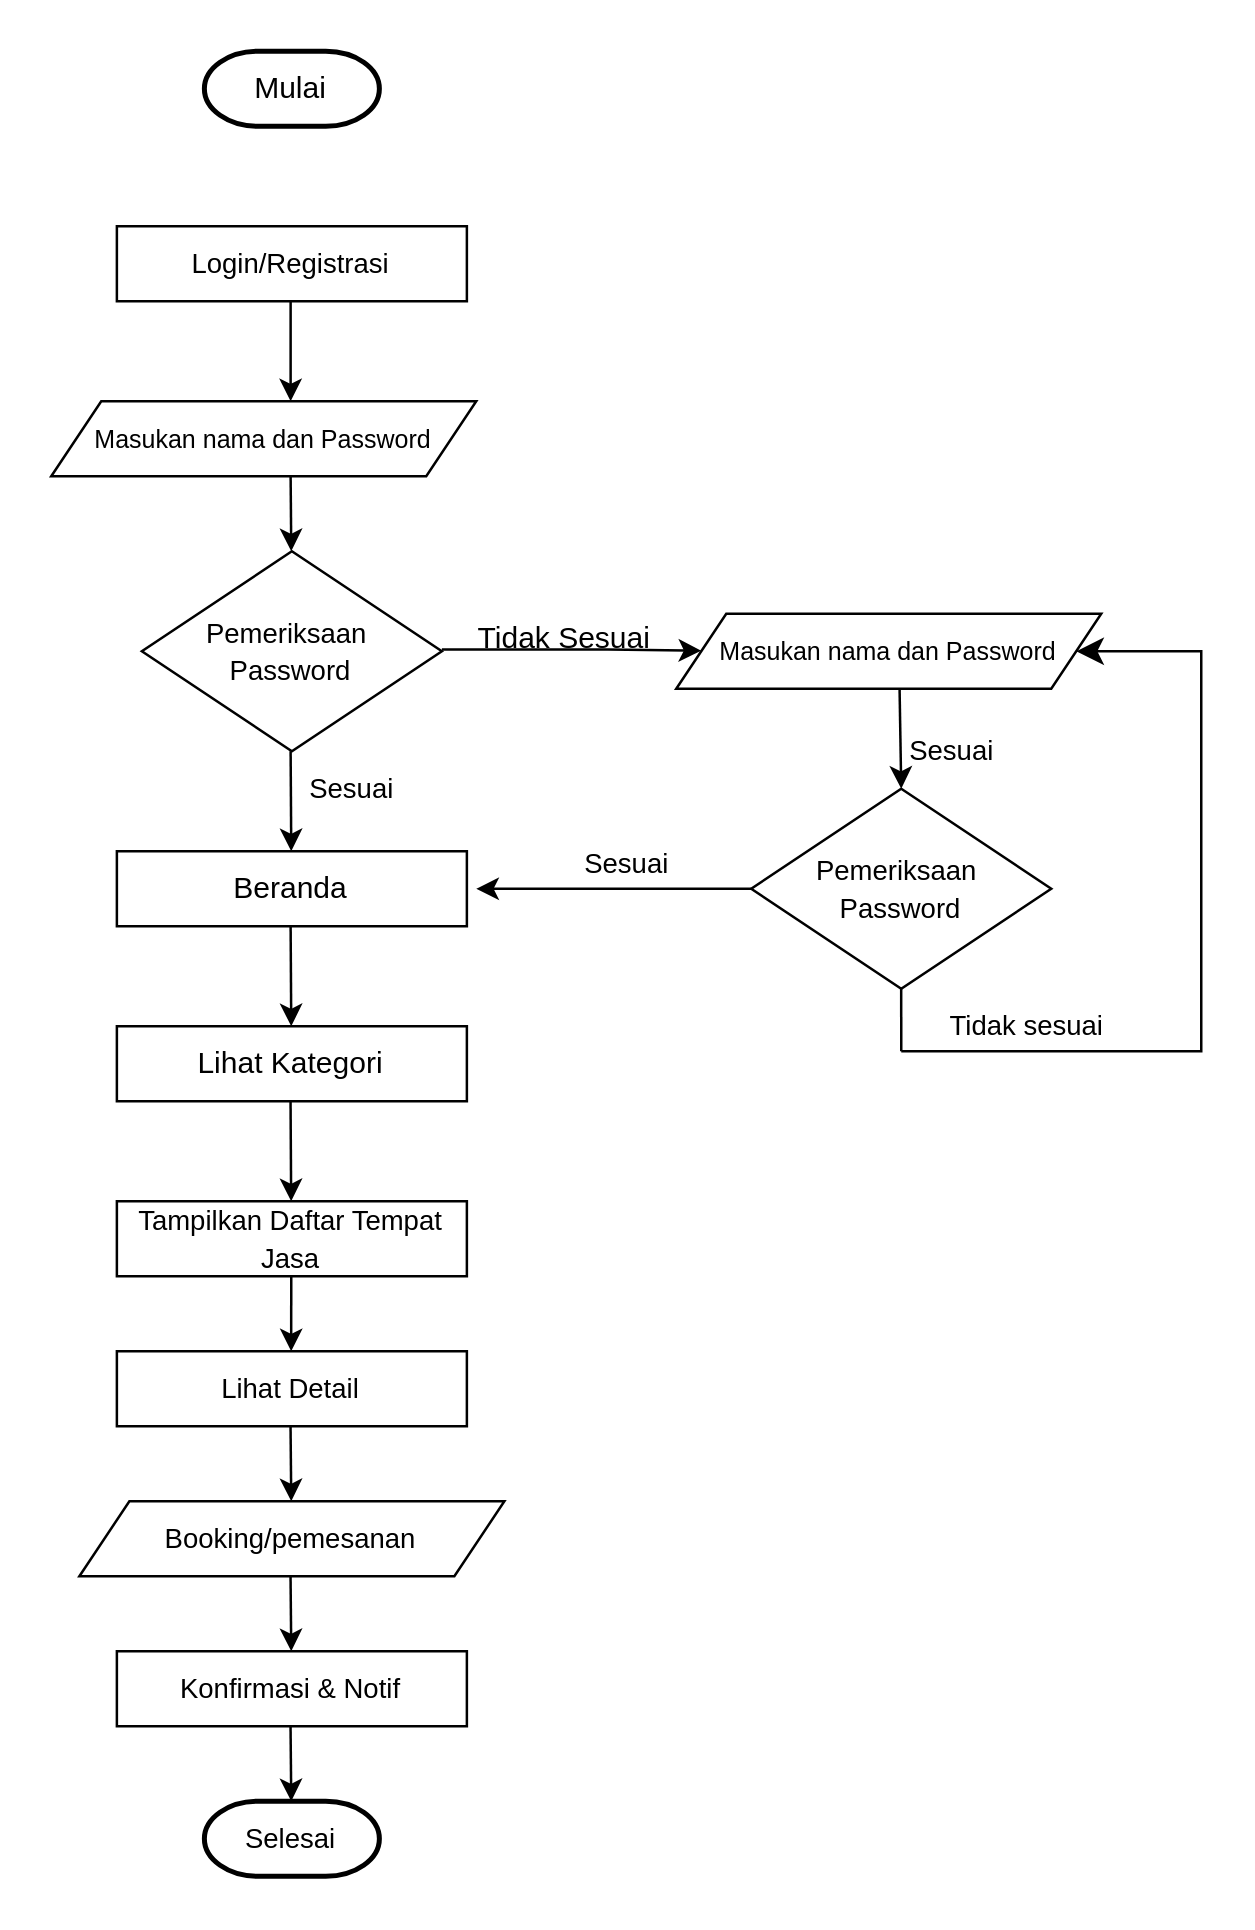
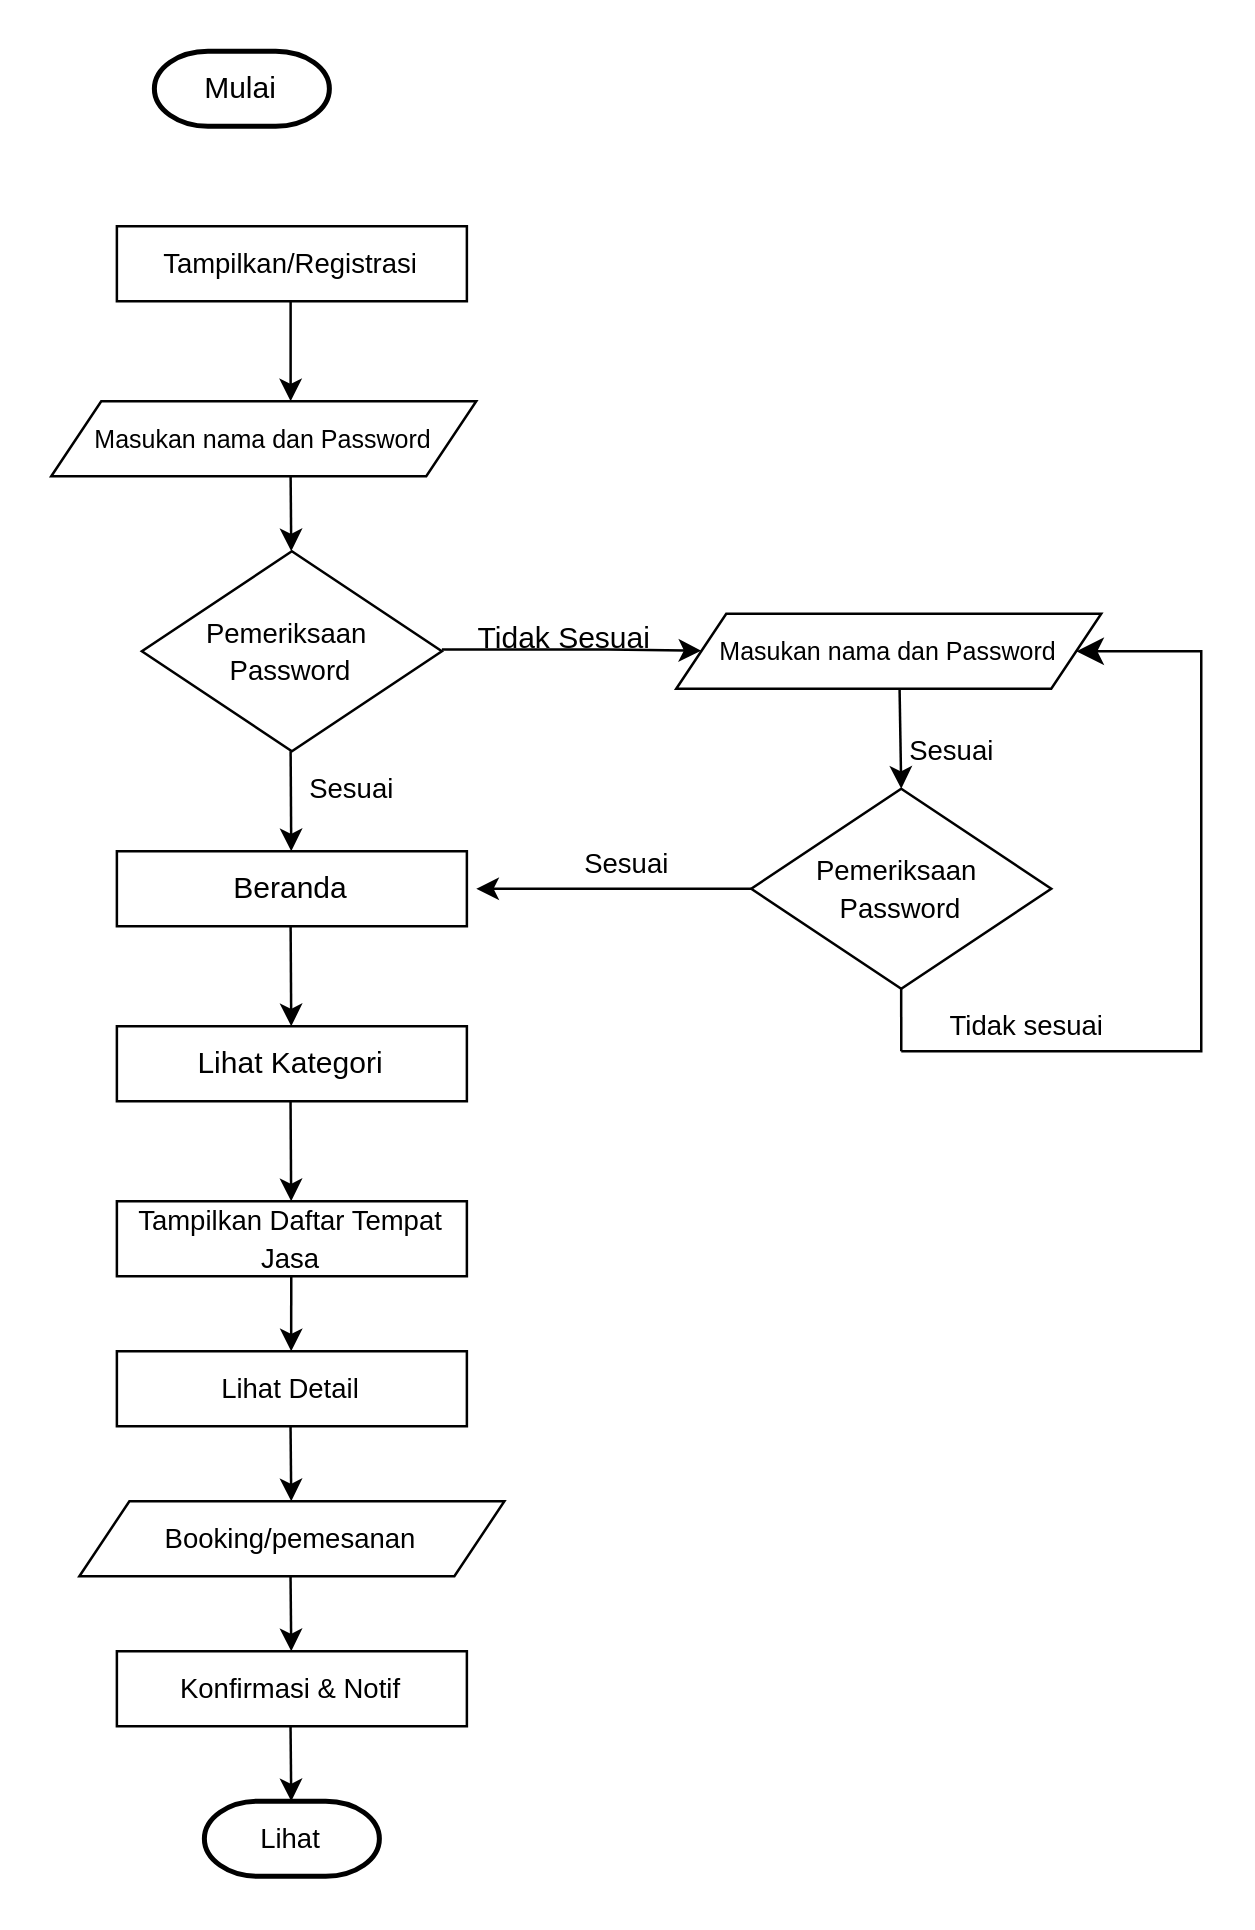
(292, 89) -> (242, 89)
(291, 264) -> (291, 264)
(291, 1839) -> (291, 1839)
